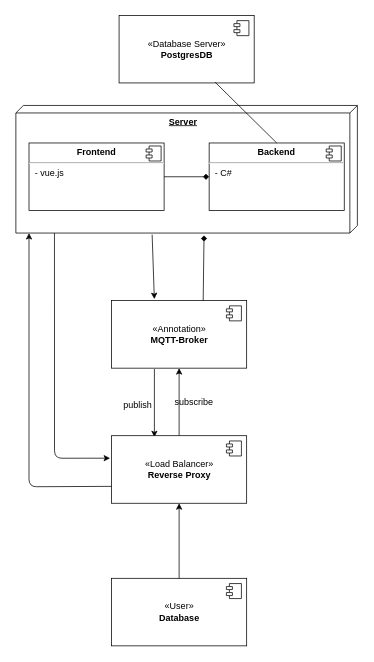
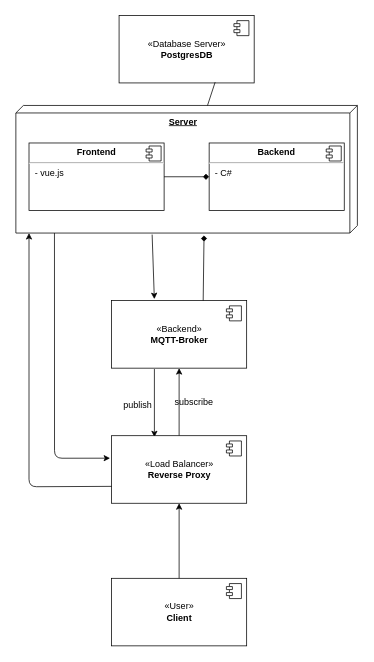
(246, 113) -> (211, 94)
(179, 334) -> (179, 334)
(179, 612) -> (179, 612)
